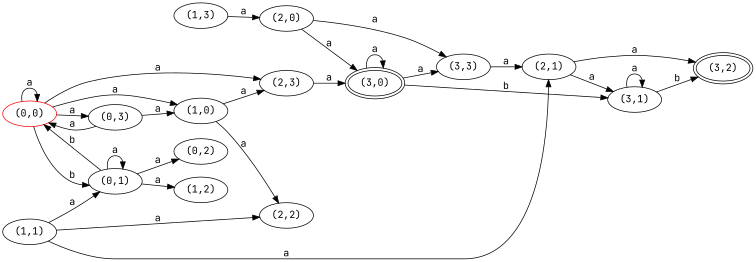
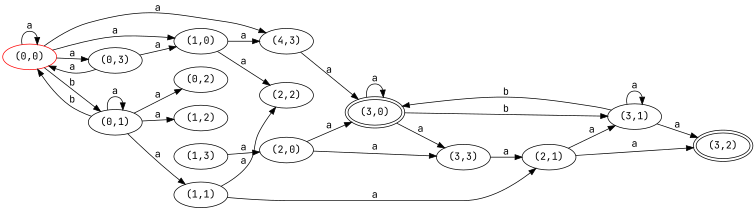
(677, 79) -> (677, 125)
(286, 83) -> (286, 41)
none -> (511, 97)
(72, 210) -> (153, 157)
